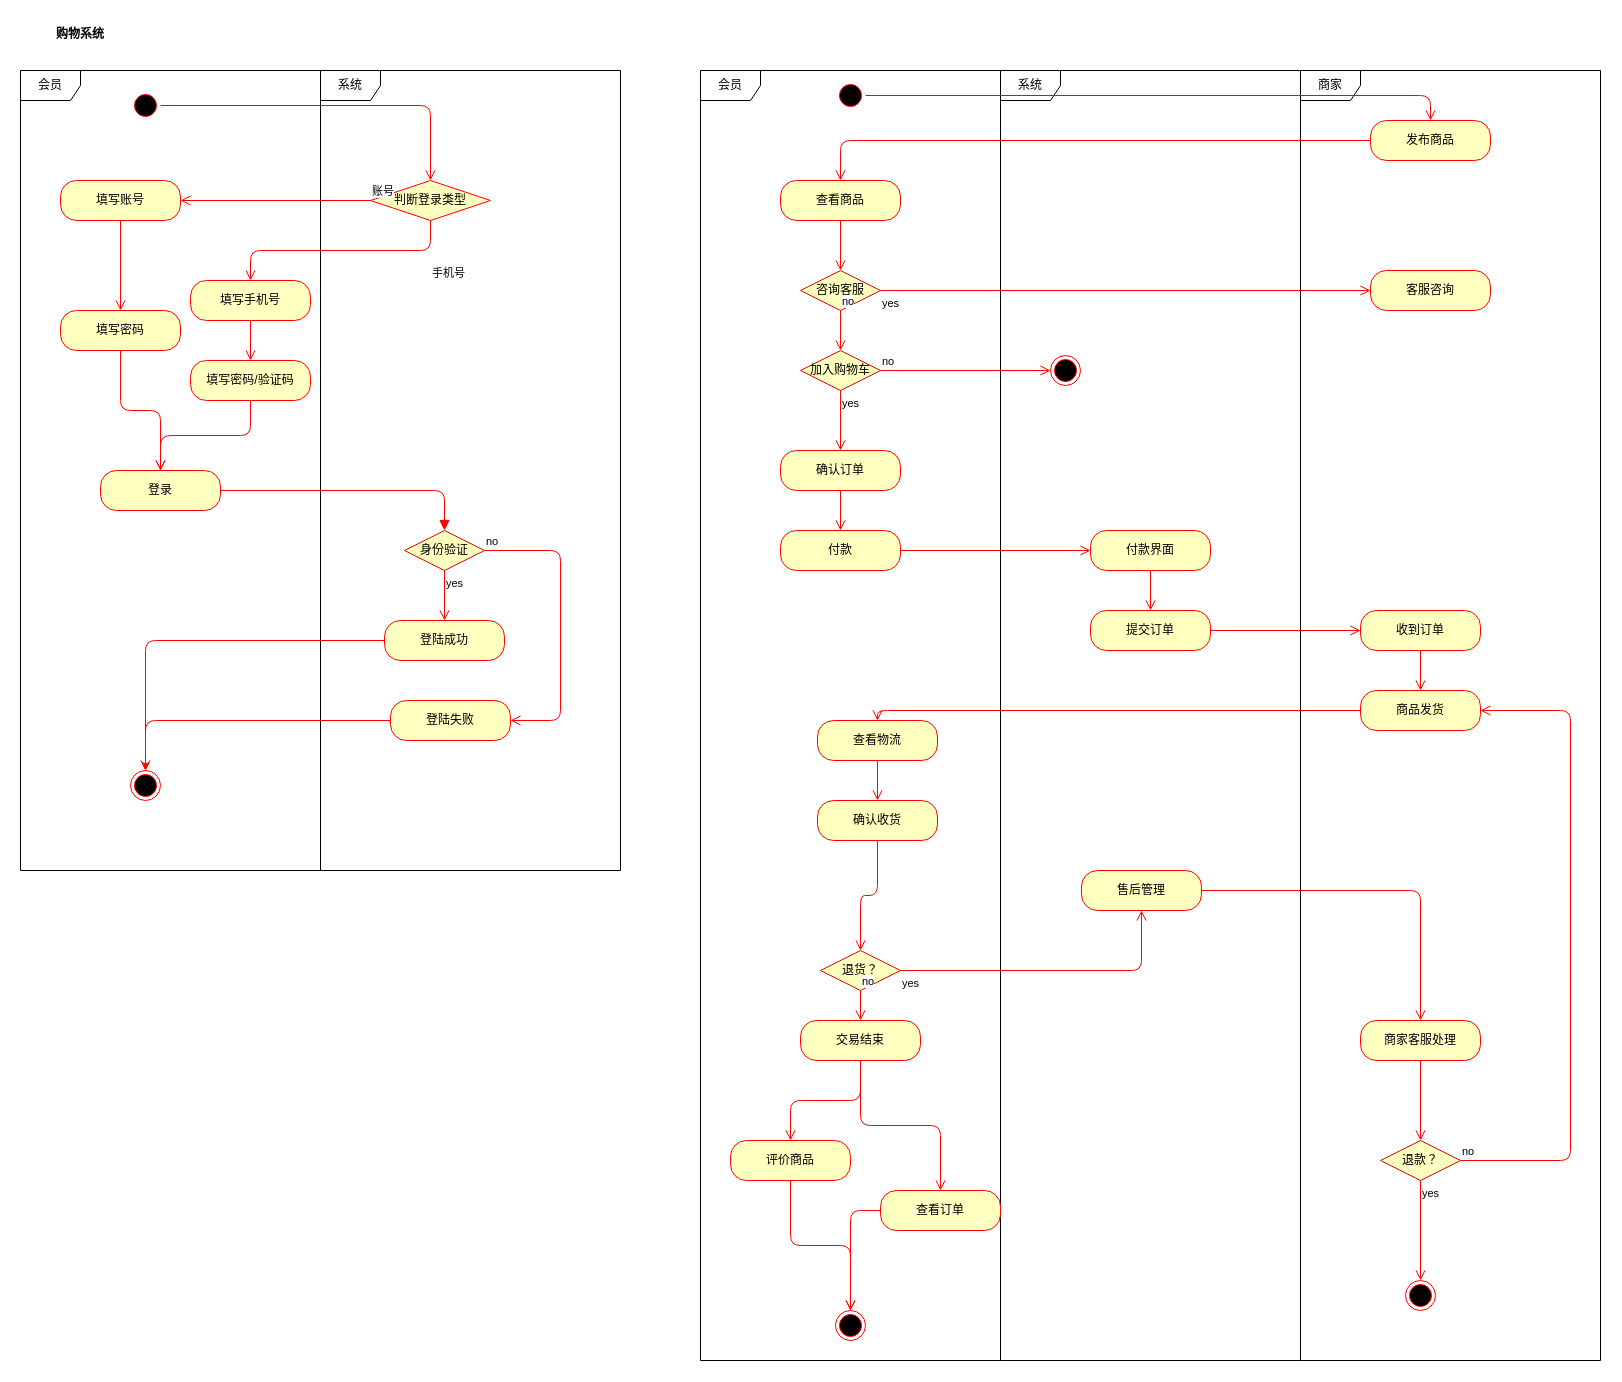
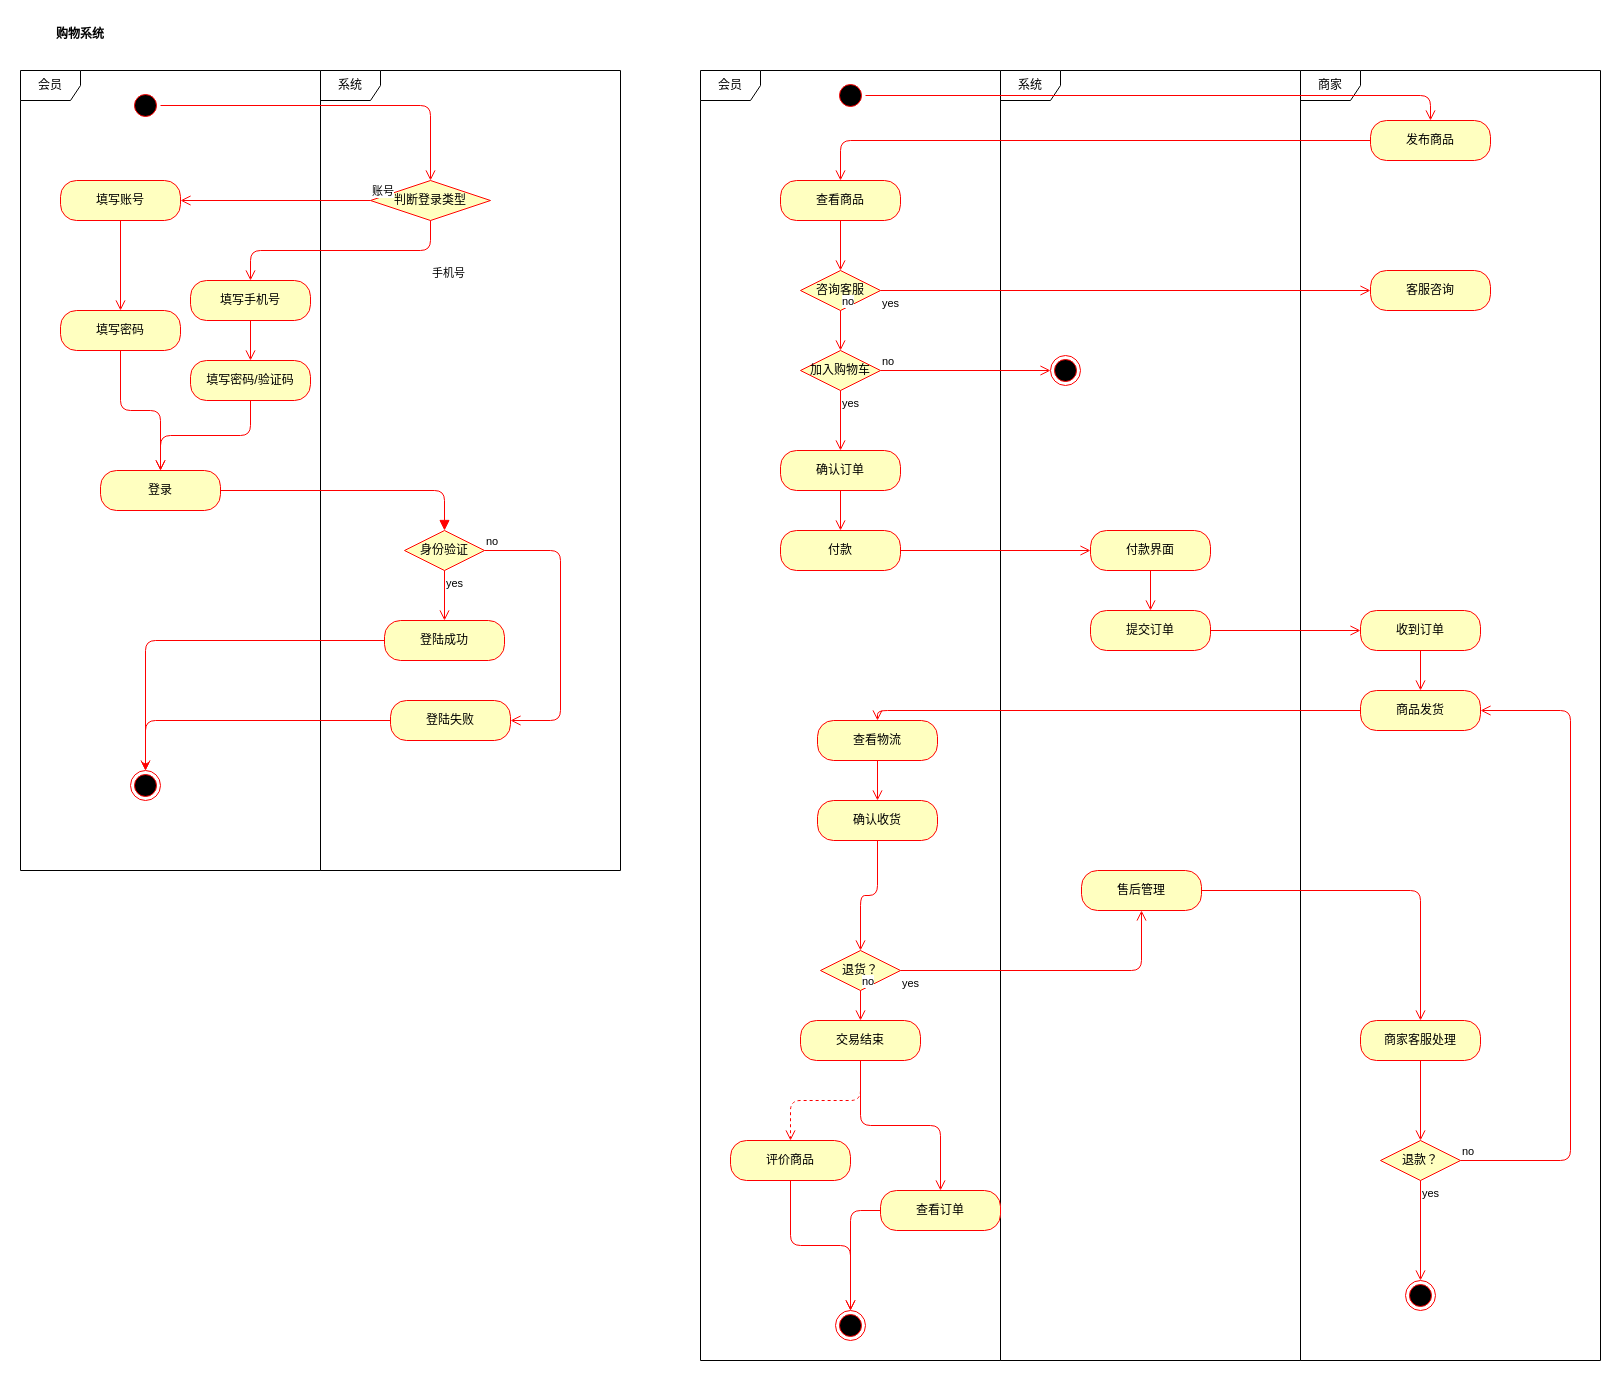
(811, 1101) -> (811, 1101)
